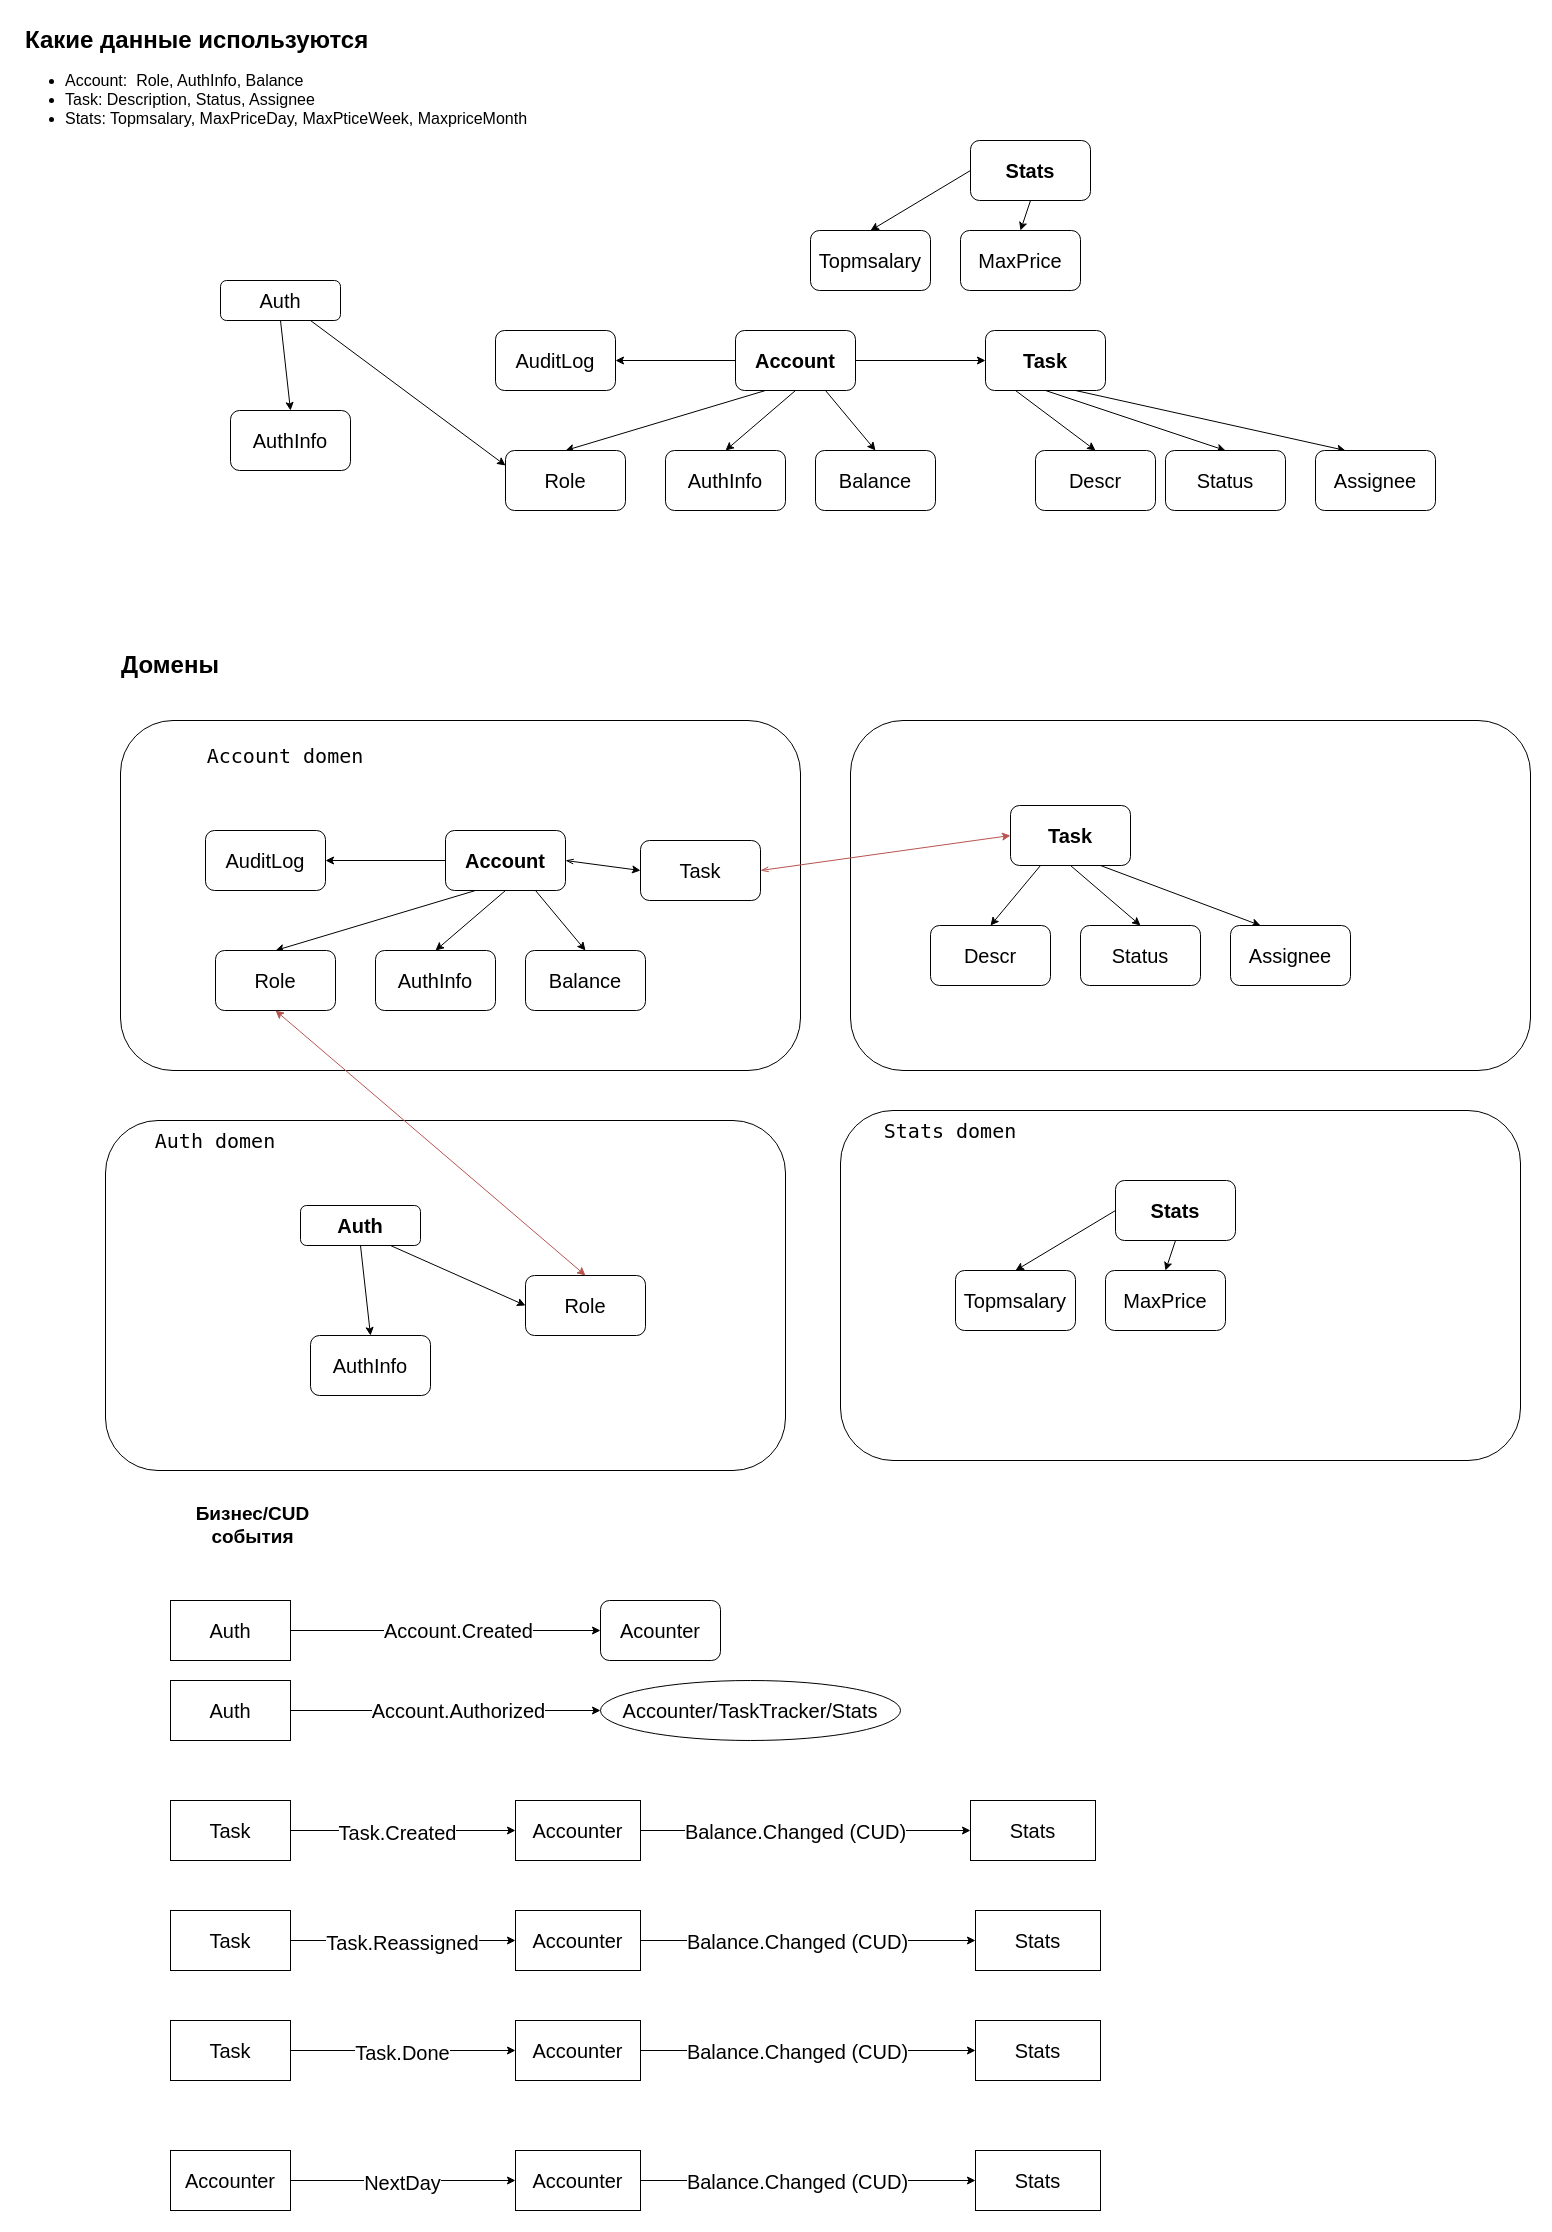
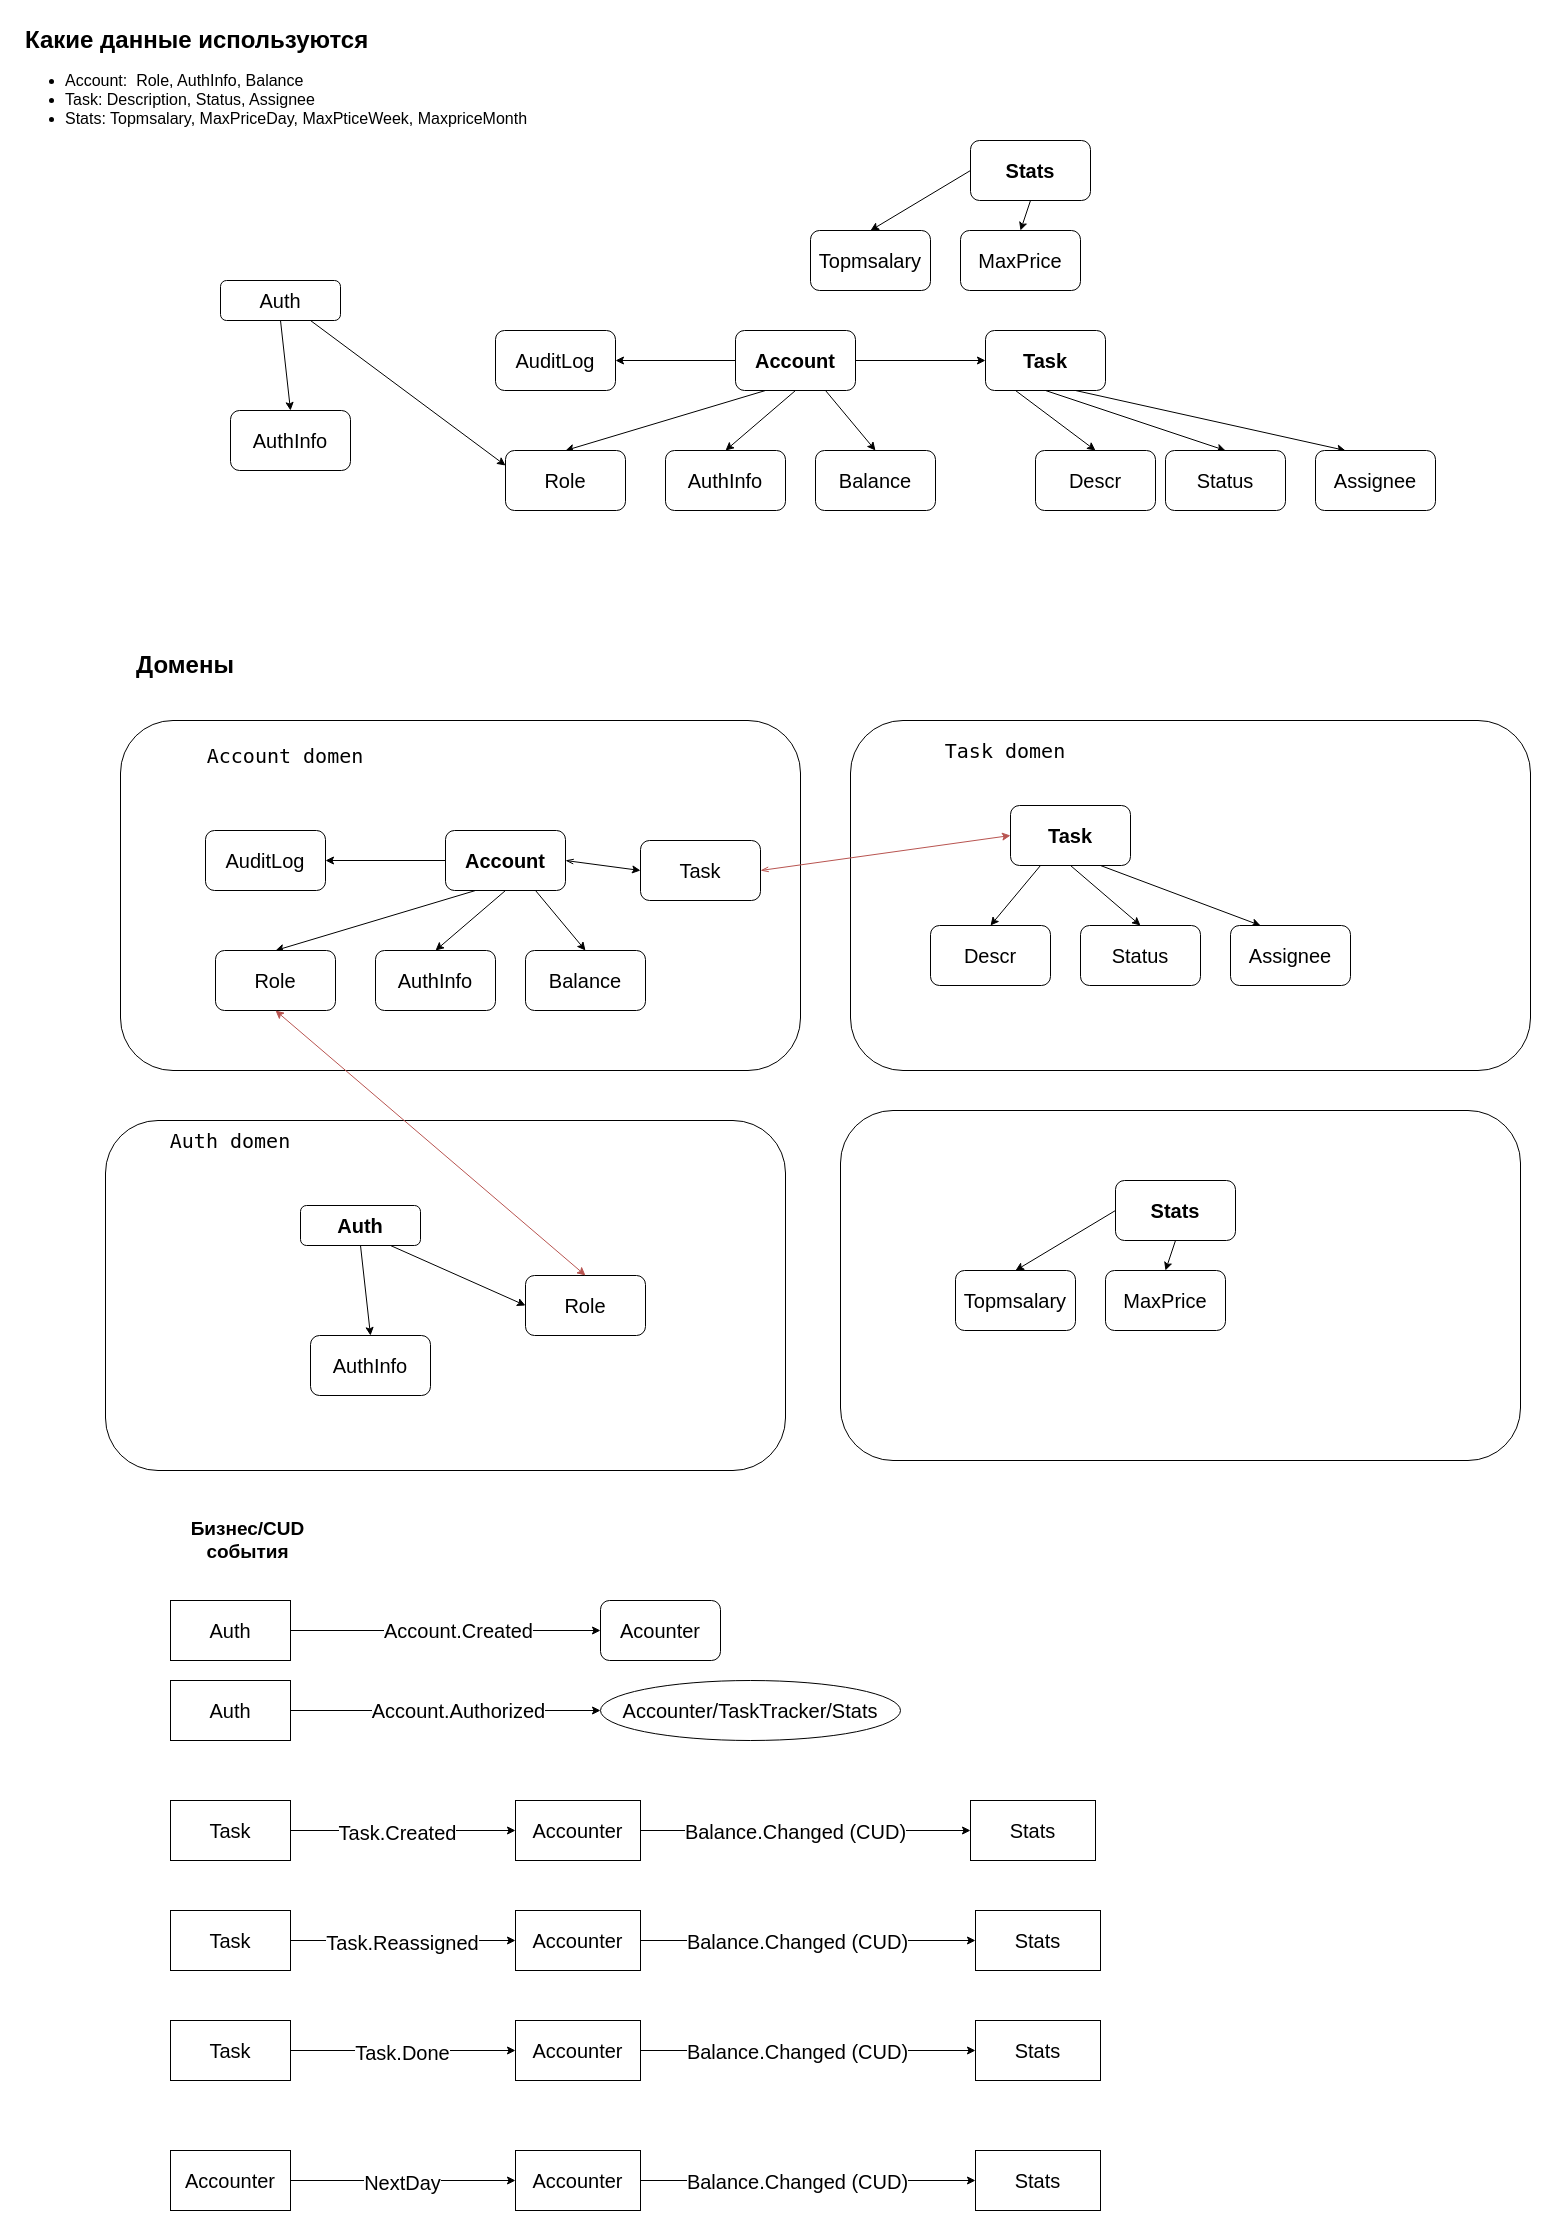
(171, 666) -> (186, 666)
none -> (1006, 751)
(951, 1131) -> none
(216, 1141) -> (231, 1141)
(253, 1526) -> (248, 1541)
